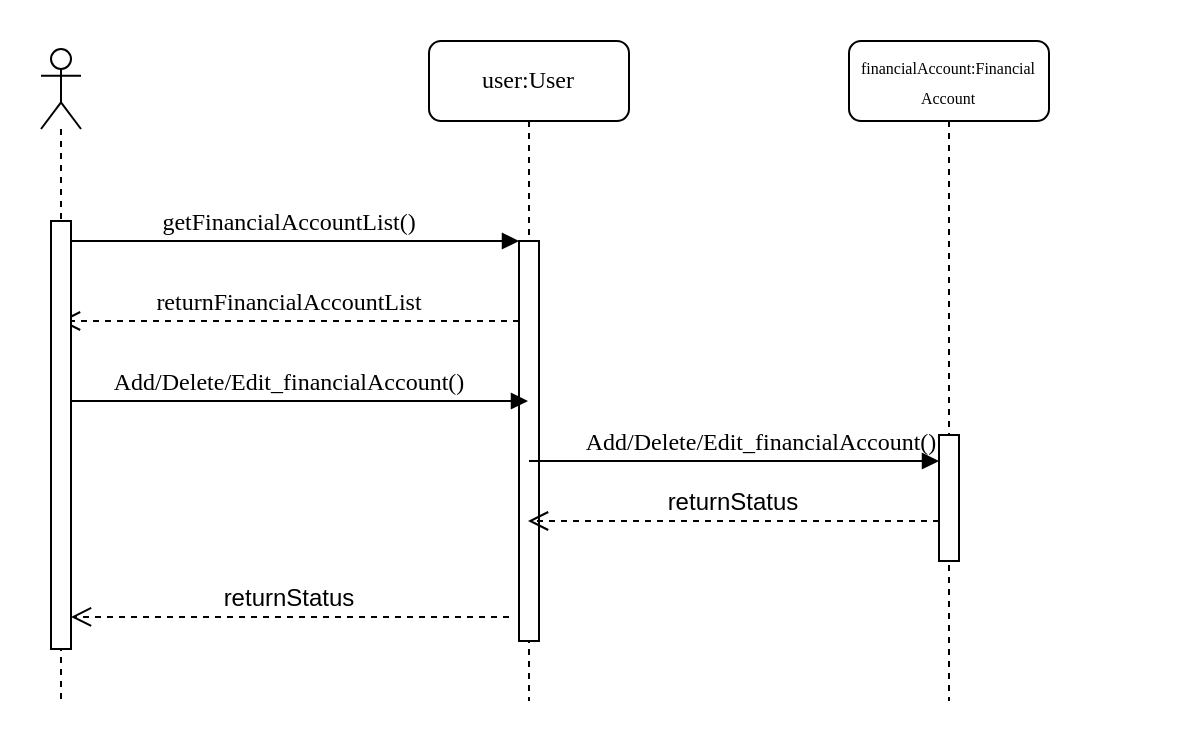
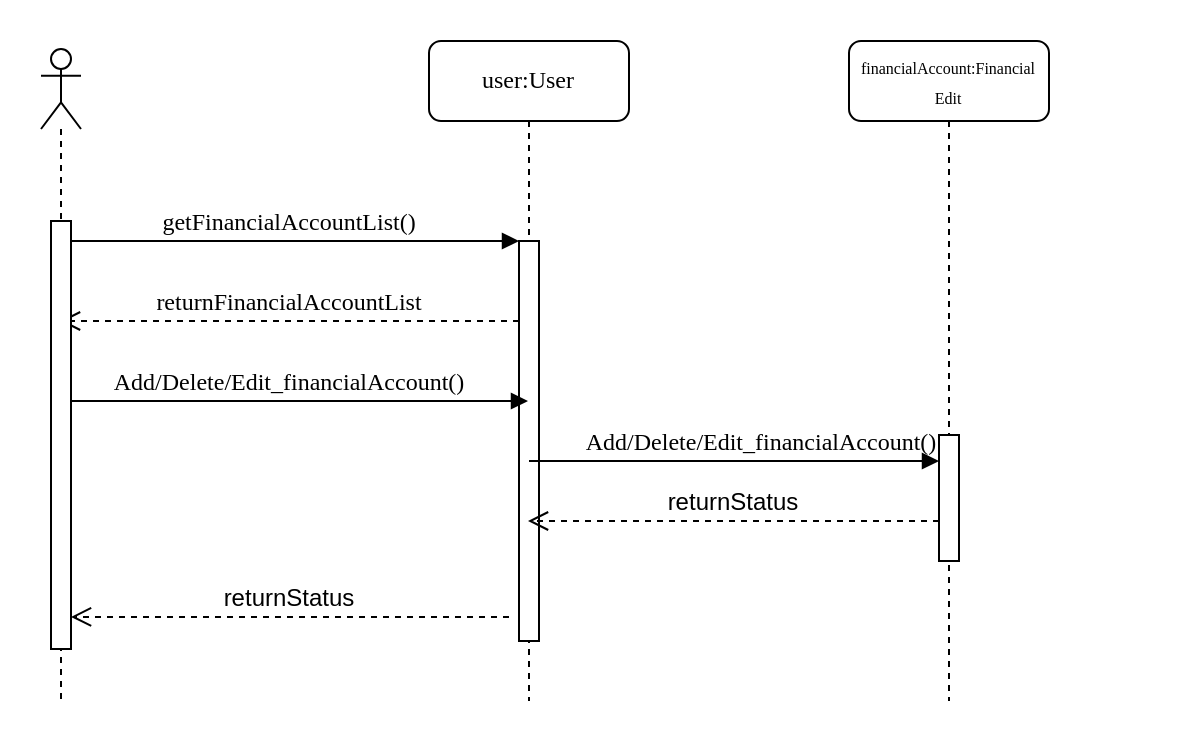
(949, 81) -> (949, 81)
